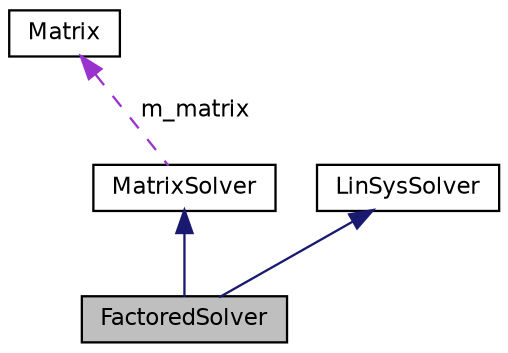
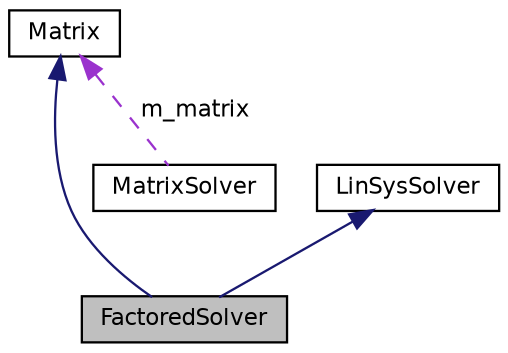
(184, 265) -> (69, 204)
